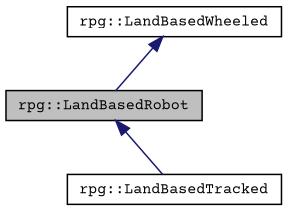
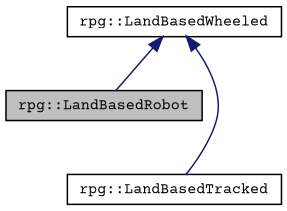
(144, 153) -> (218, 113)
